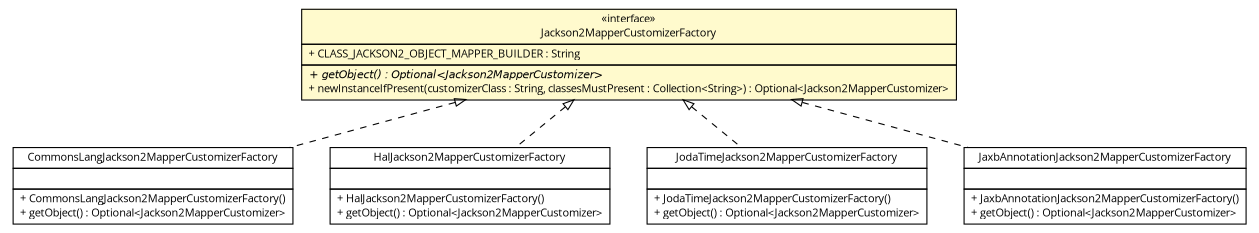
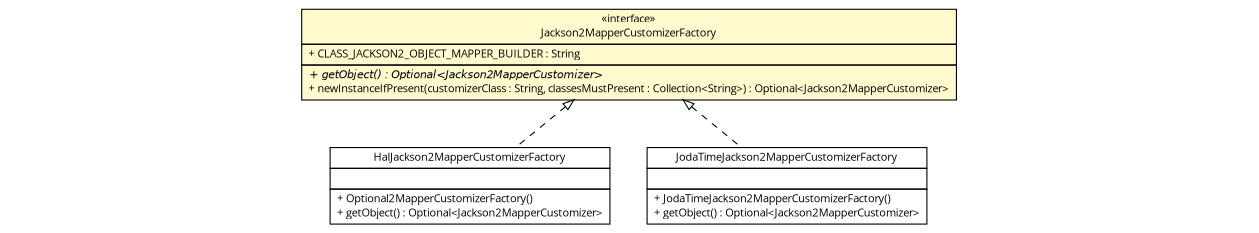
(153, 186) -> none
(1105, 186) -> none
(441, 199) -> (435, 199)
